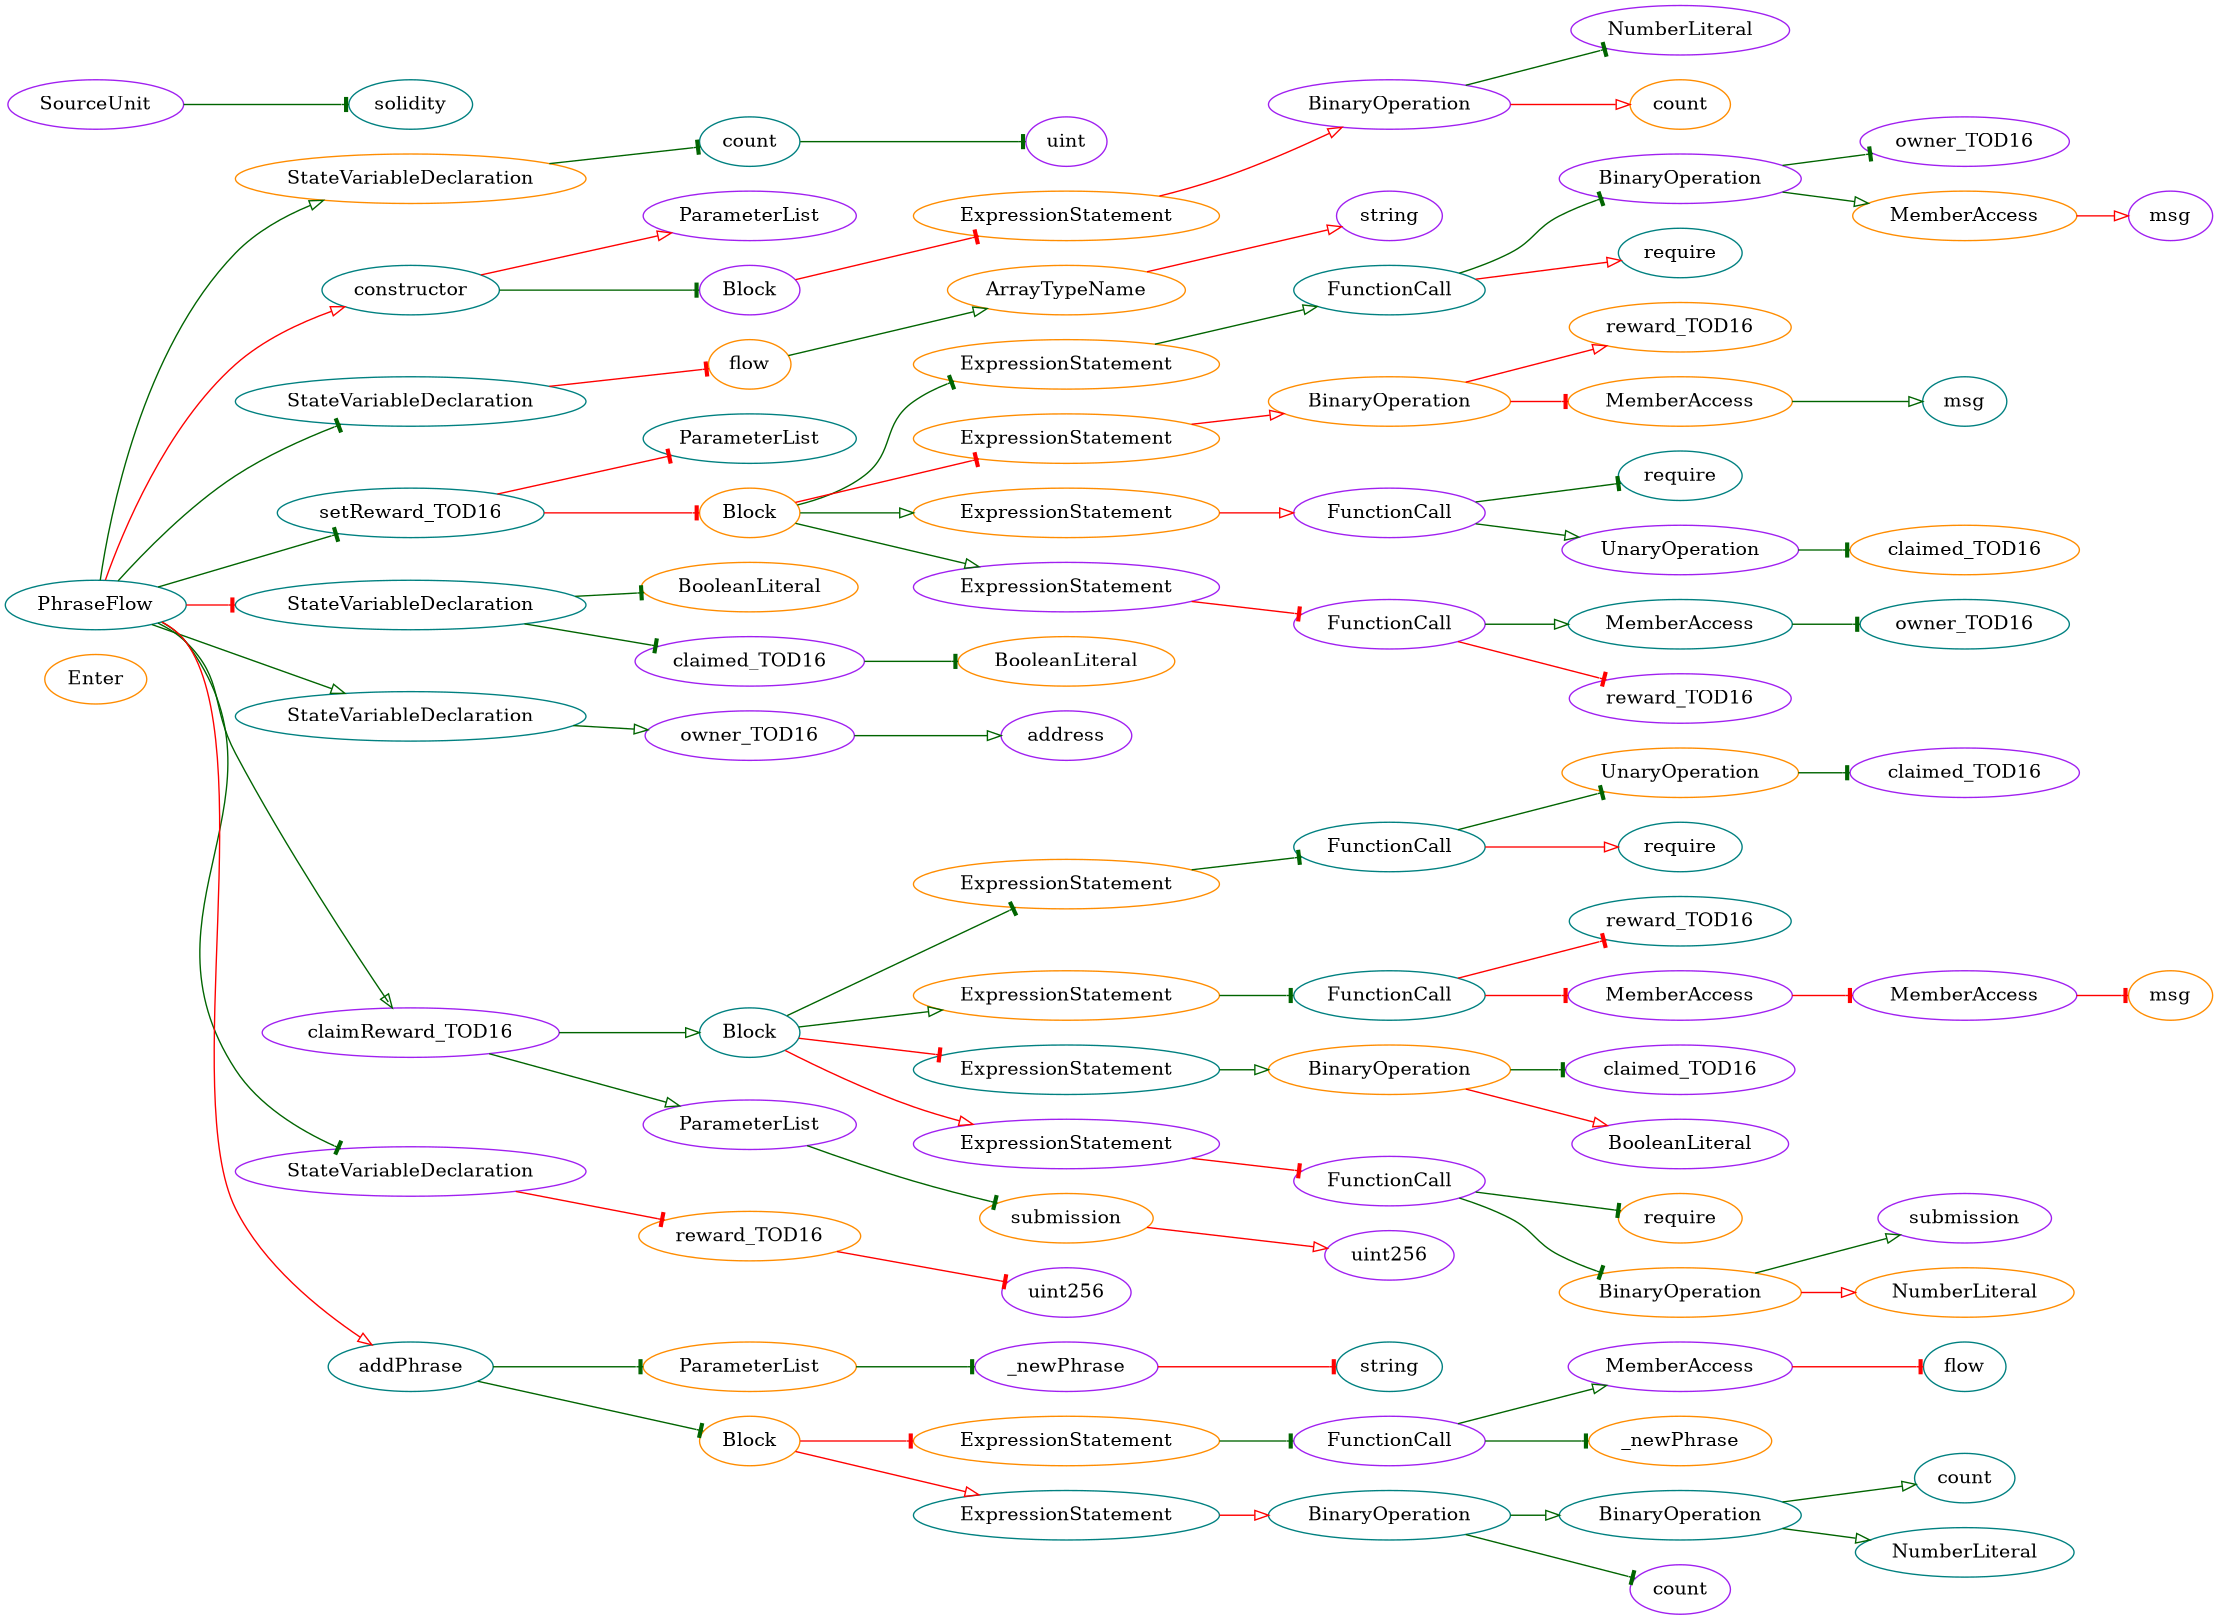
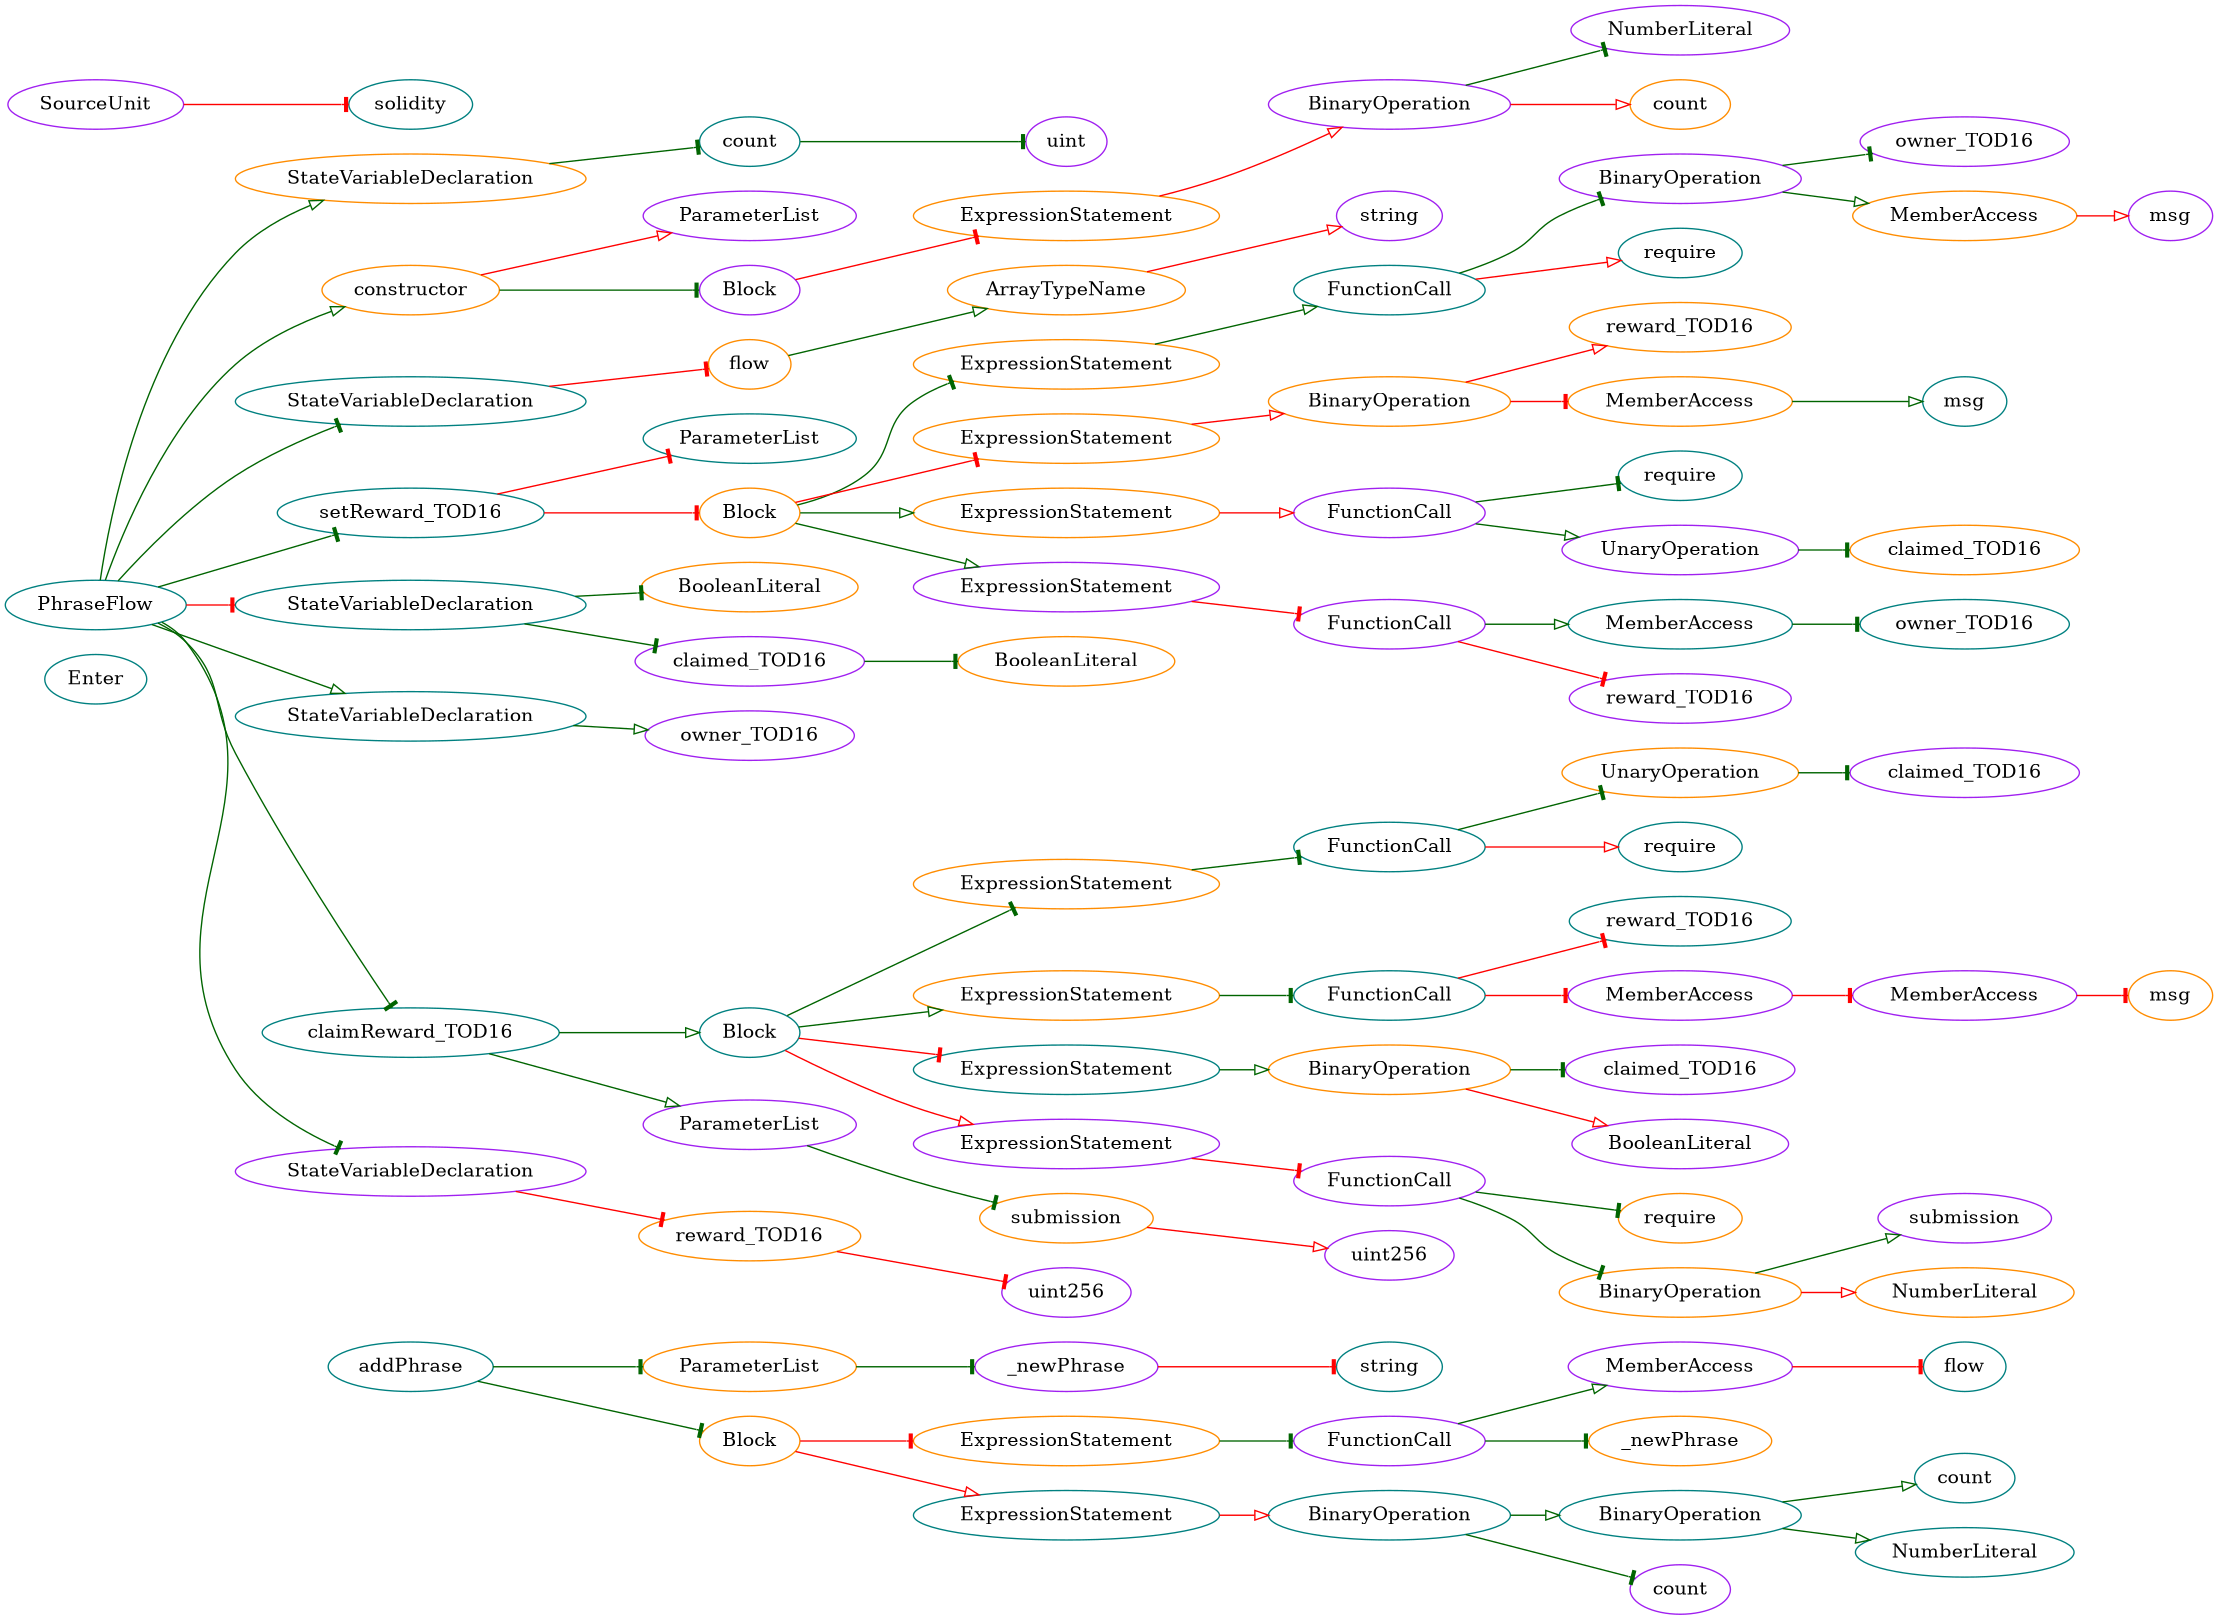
(263, 104) -> (263, 104)
(411, 290) -> (411, 290)
(188, 418) -> (188, 418)
(96, 679) -> (96, 679)
(1066, 736) -> none
(268, 812) -> (268, 812)
(215, 999) -> none
(411, 1033) -> (411, 1033)
